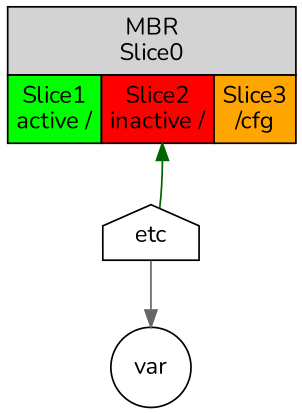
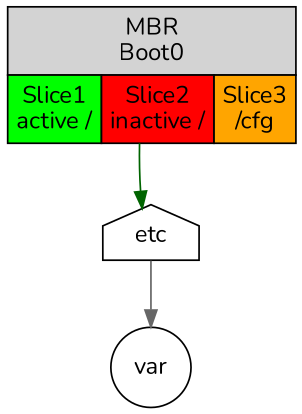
(152, 53) -> (152, 53)
(162, 185) -> (140, 167)
